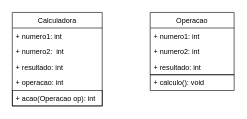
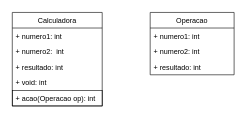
(42, 83) -> (33, 83)
(192, 83) -> none
